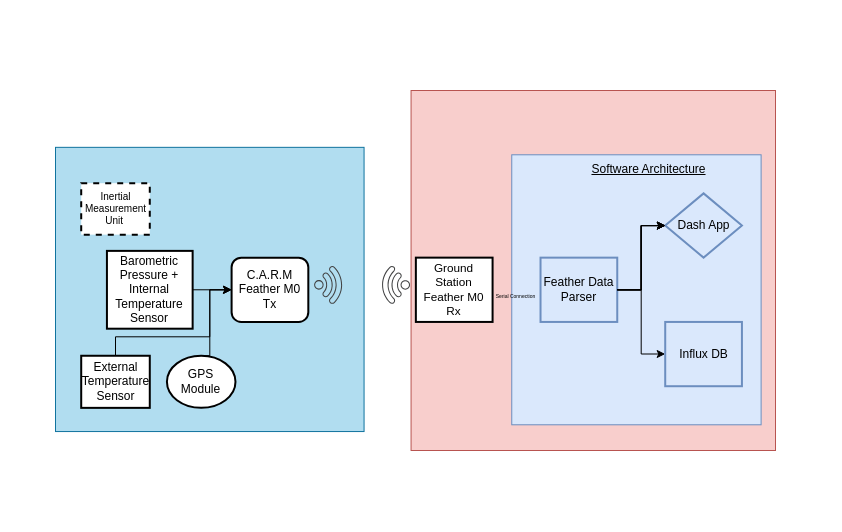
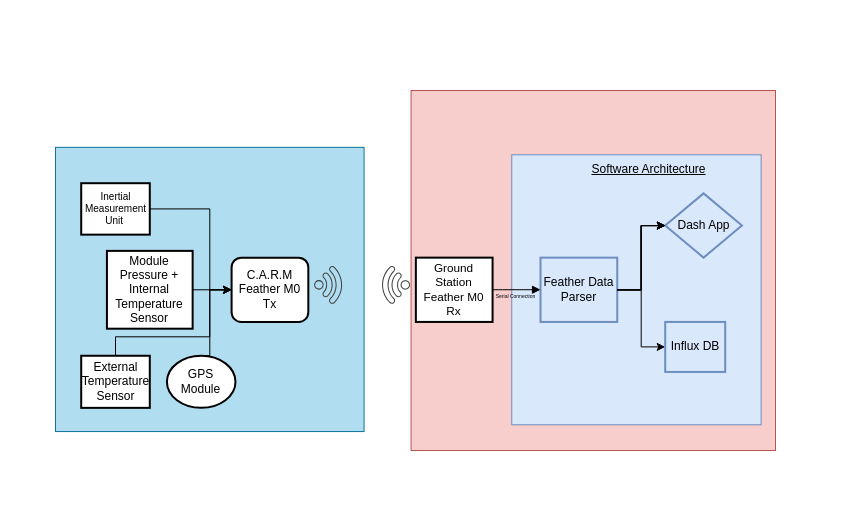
(115, 209) -> (115, 209)
none -> (210, 217)
(150, 290) -> (150, 290)
none -> (512, 290)
(704, 354) -> (695, 347)
